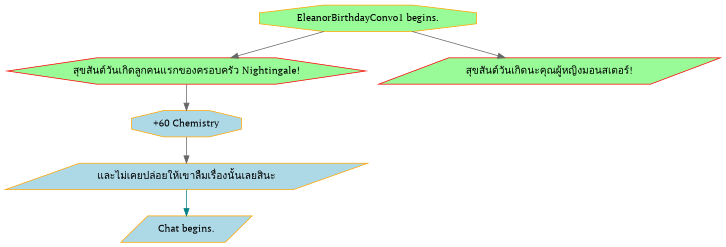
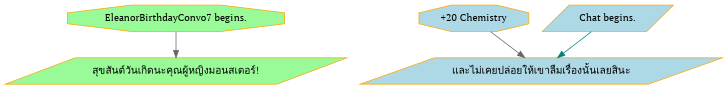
(368, 18) -> (176, 18)
(186, 71) -> none
(550, 71) -> (176, 71)
(186, 124) -> (474, 18)
(186, 199) -> (577, 42)
